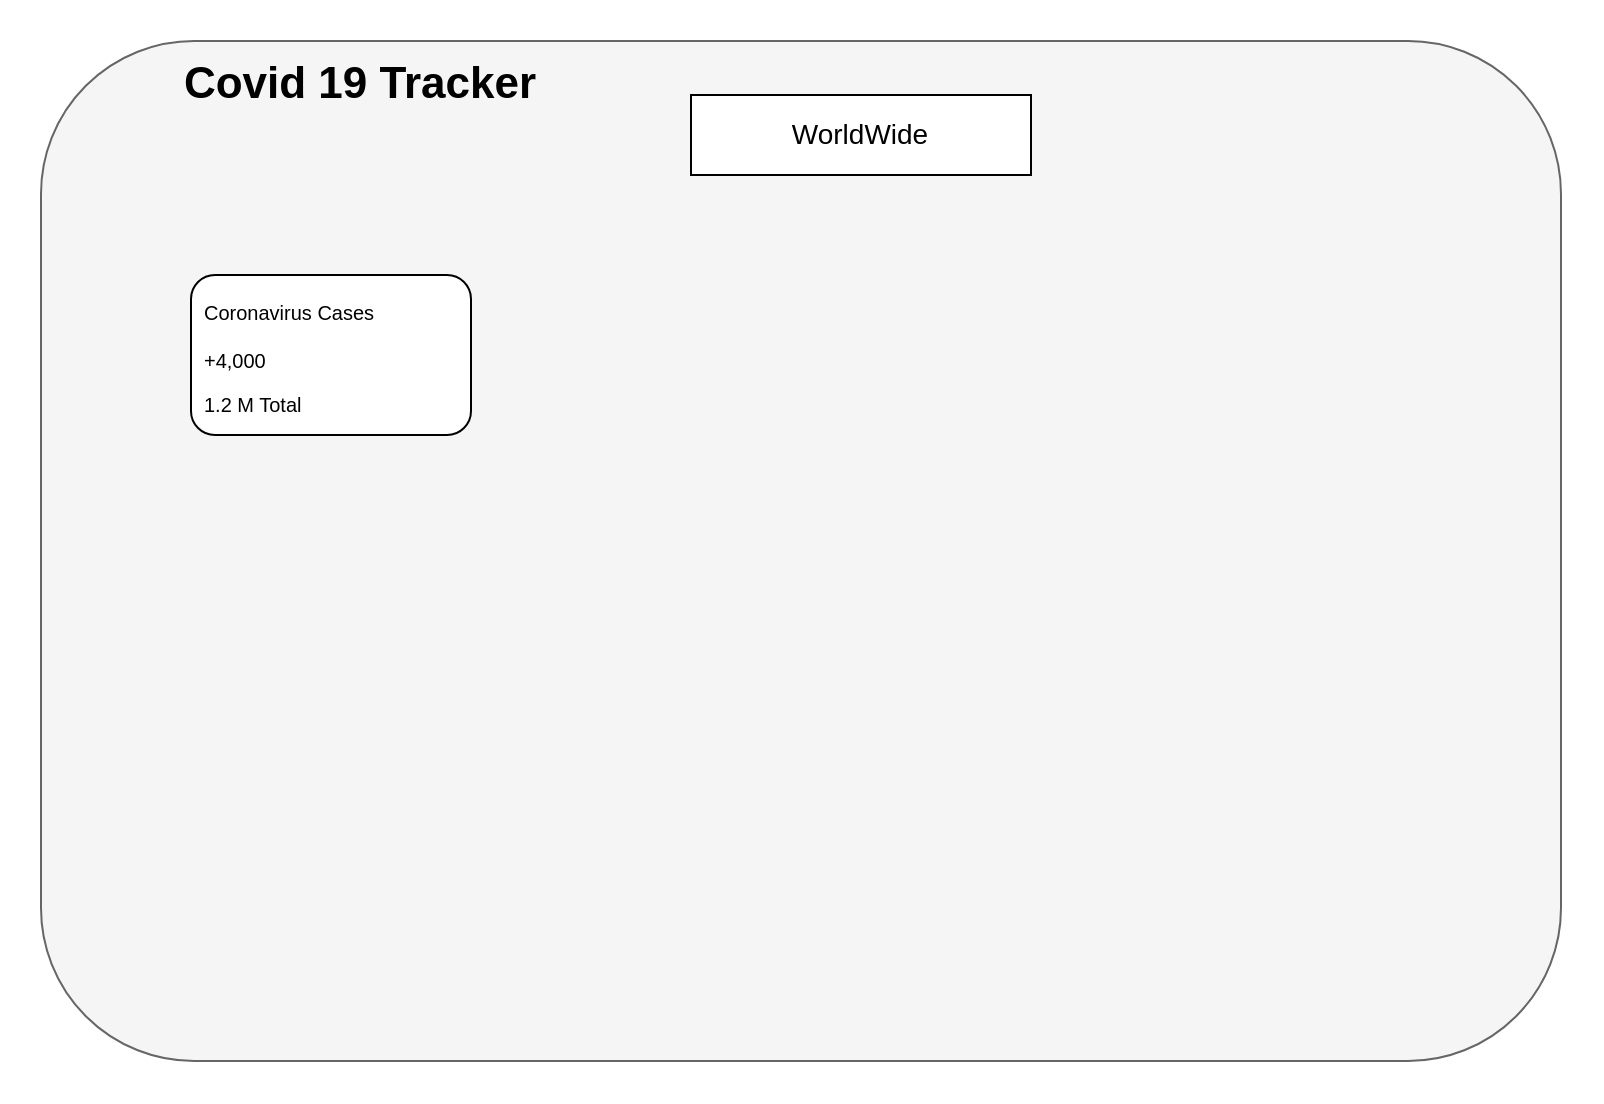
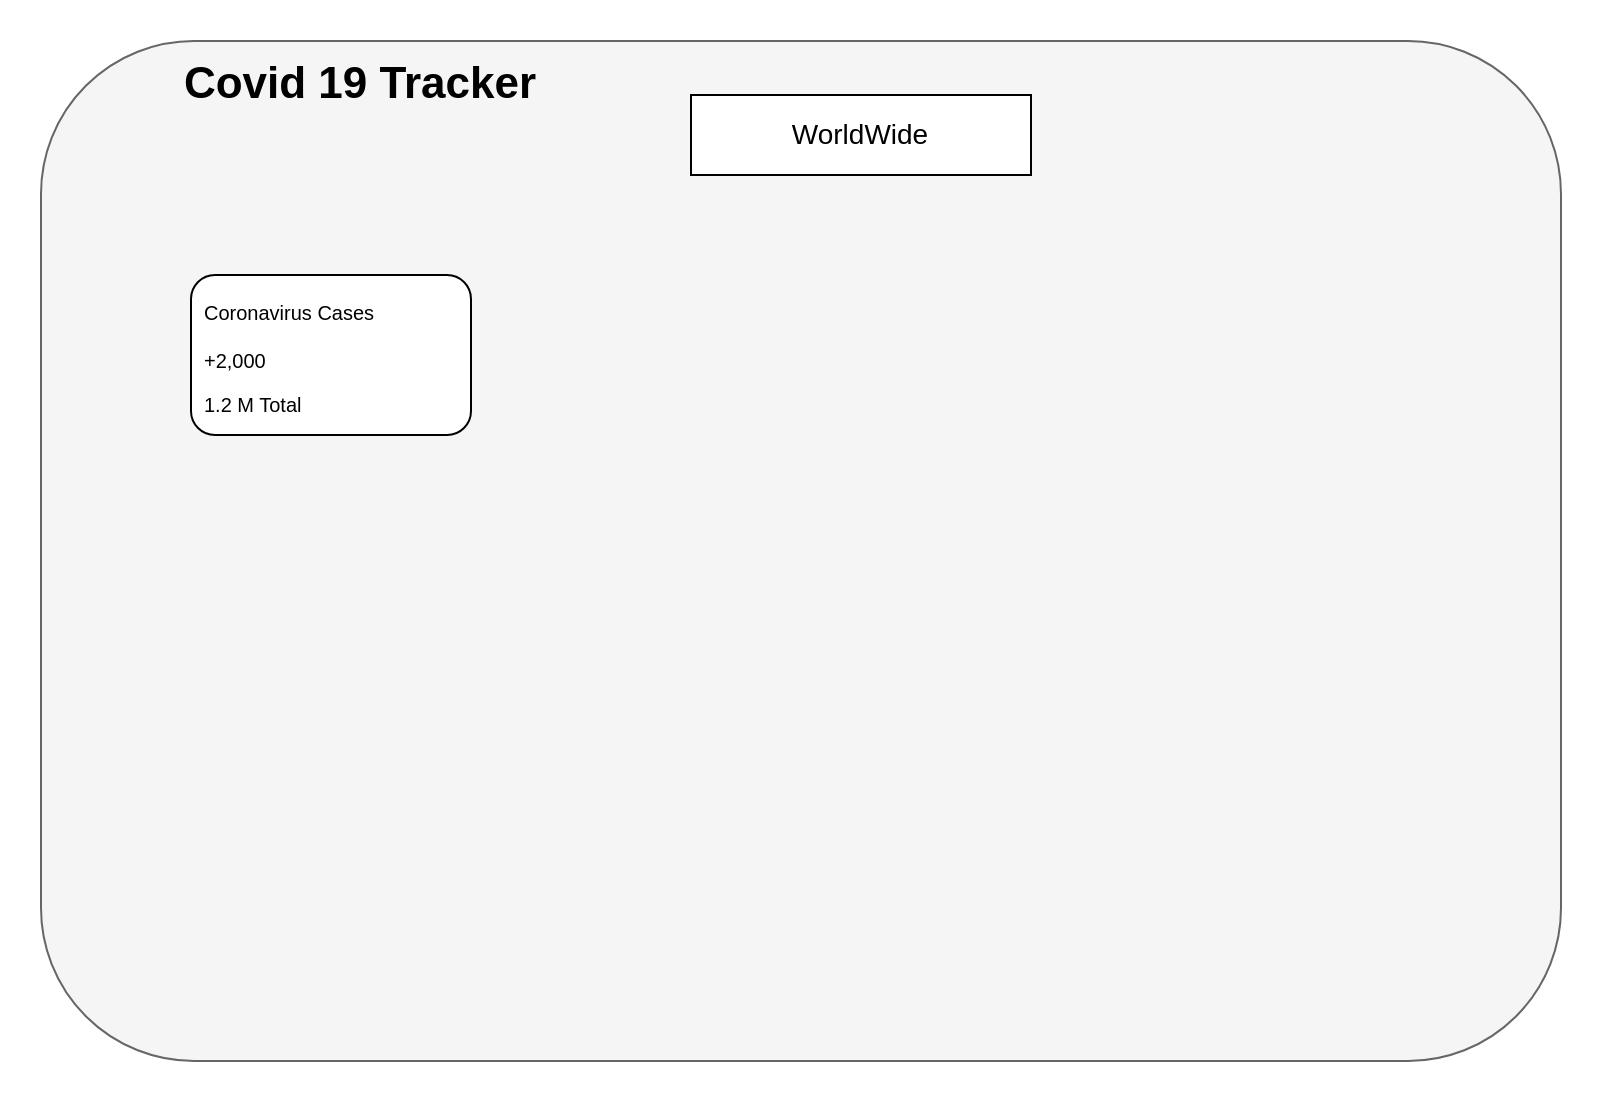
(273, 355) -> (273, 355)
